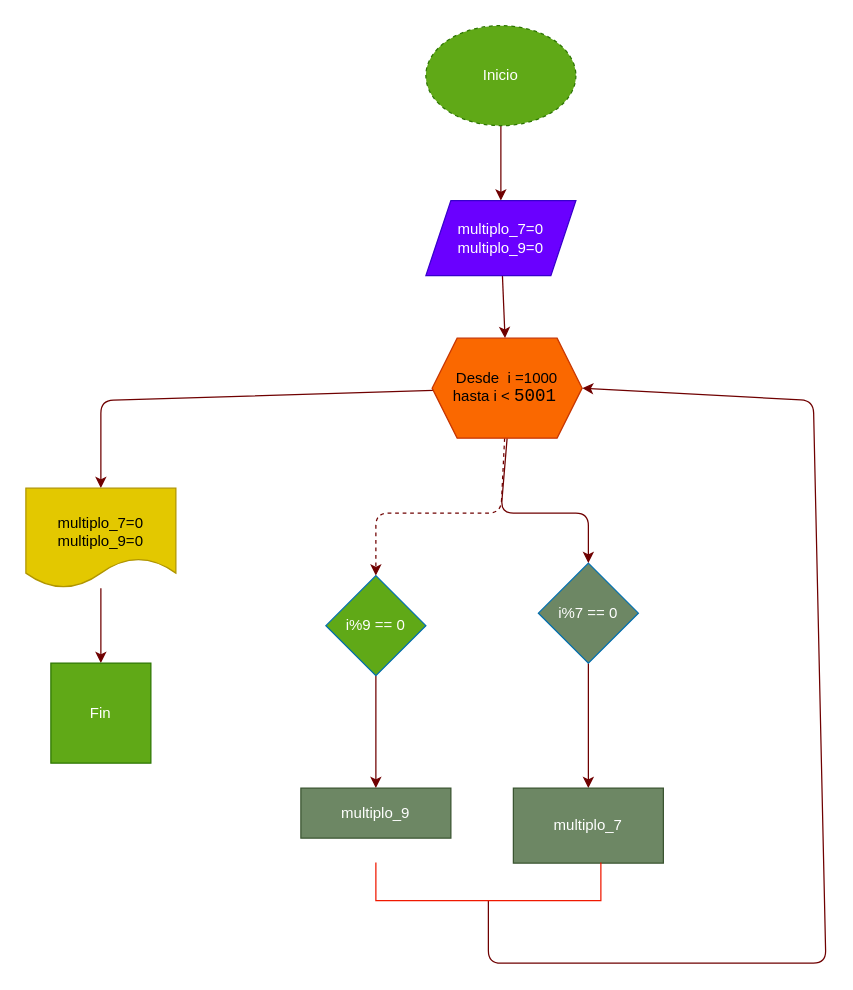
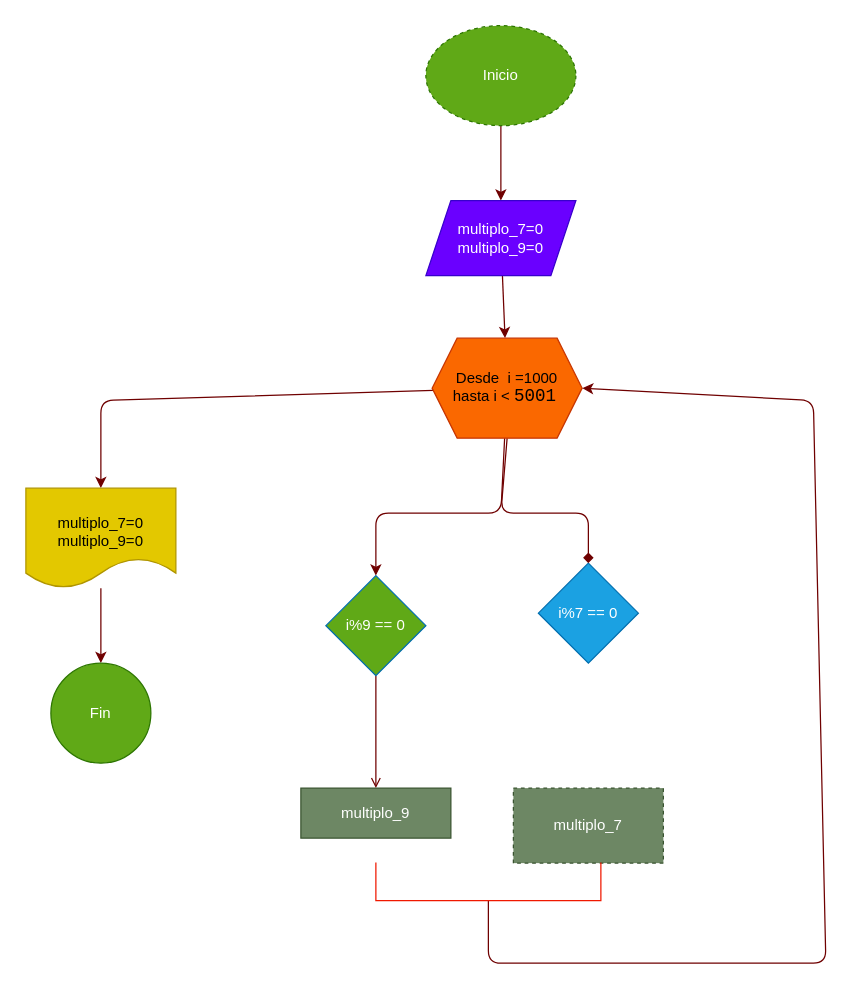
(418, 513) -> (418, 513)
(588, 553) -> (588, 552)
(588, 613) -> (588, 613)
(101, 713) -> (101, 713)
(588, 721) -> none
(376, 778) -> (376, 780)
(588, 826) -> (588, 826)
